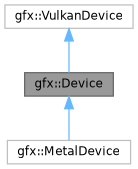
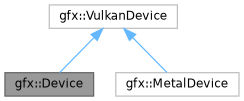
(69, 125) -> (150, 55)
